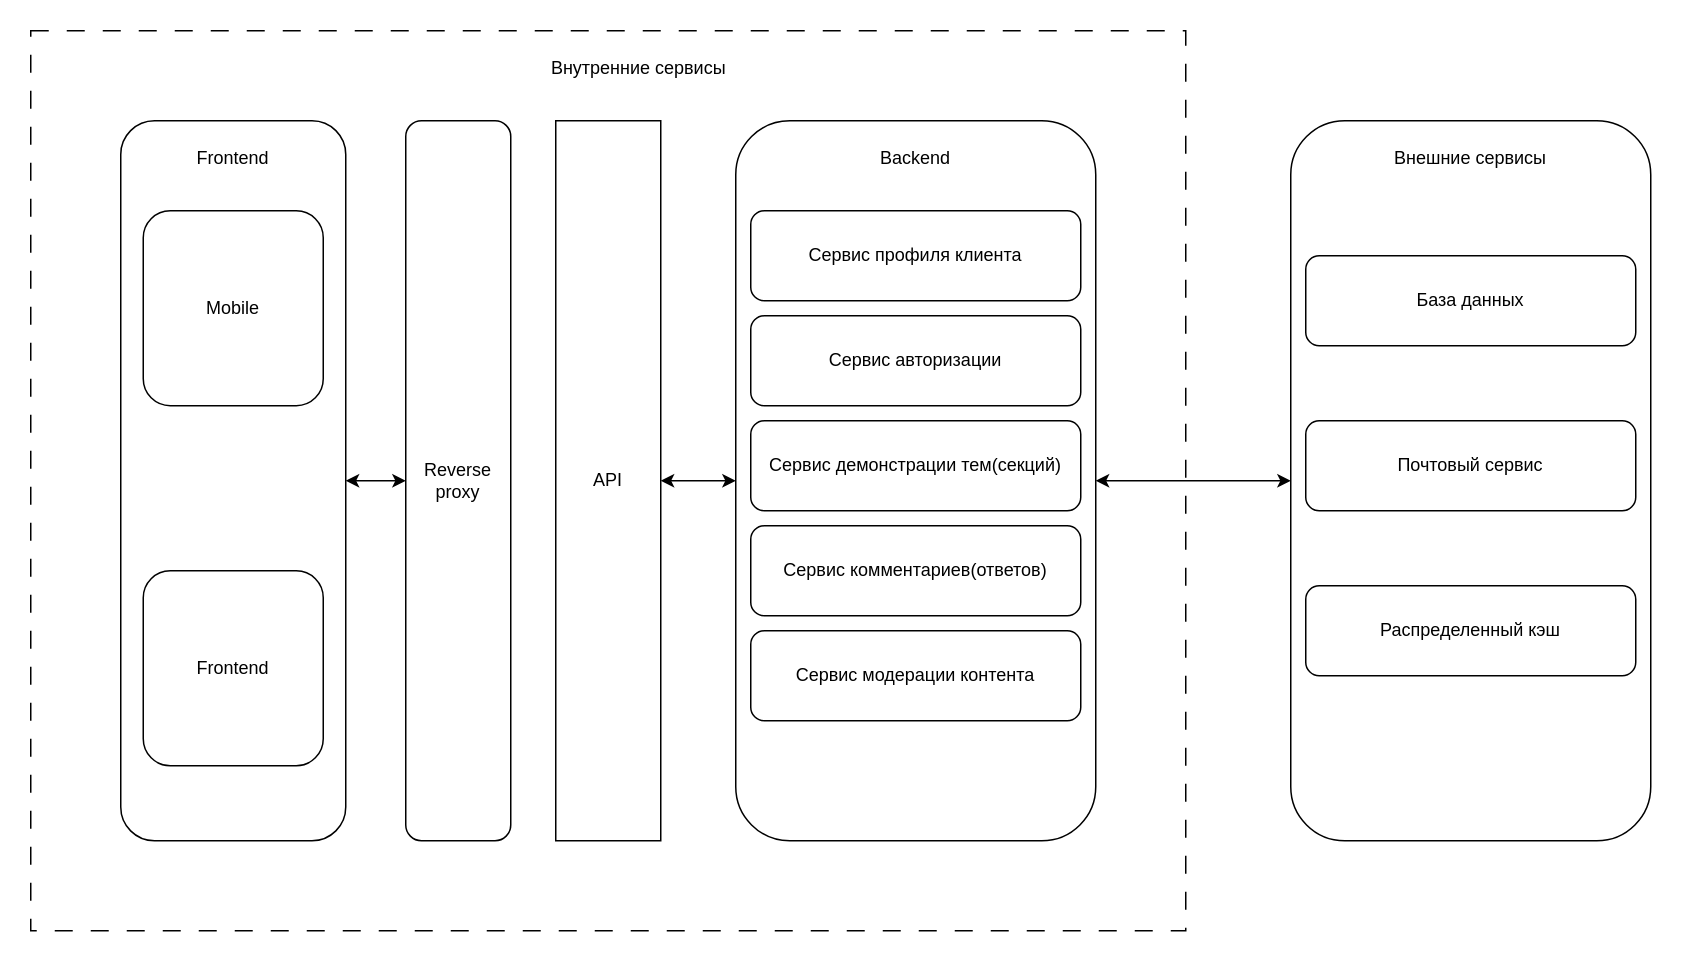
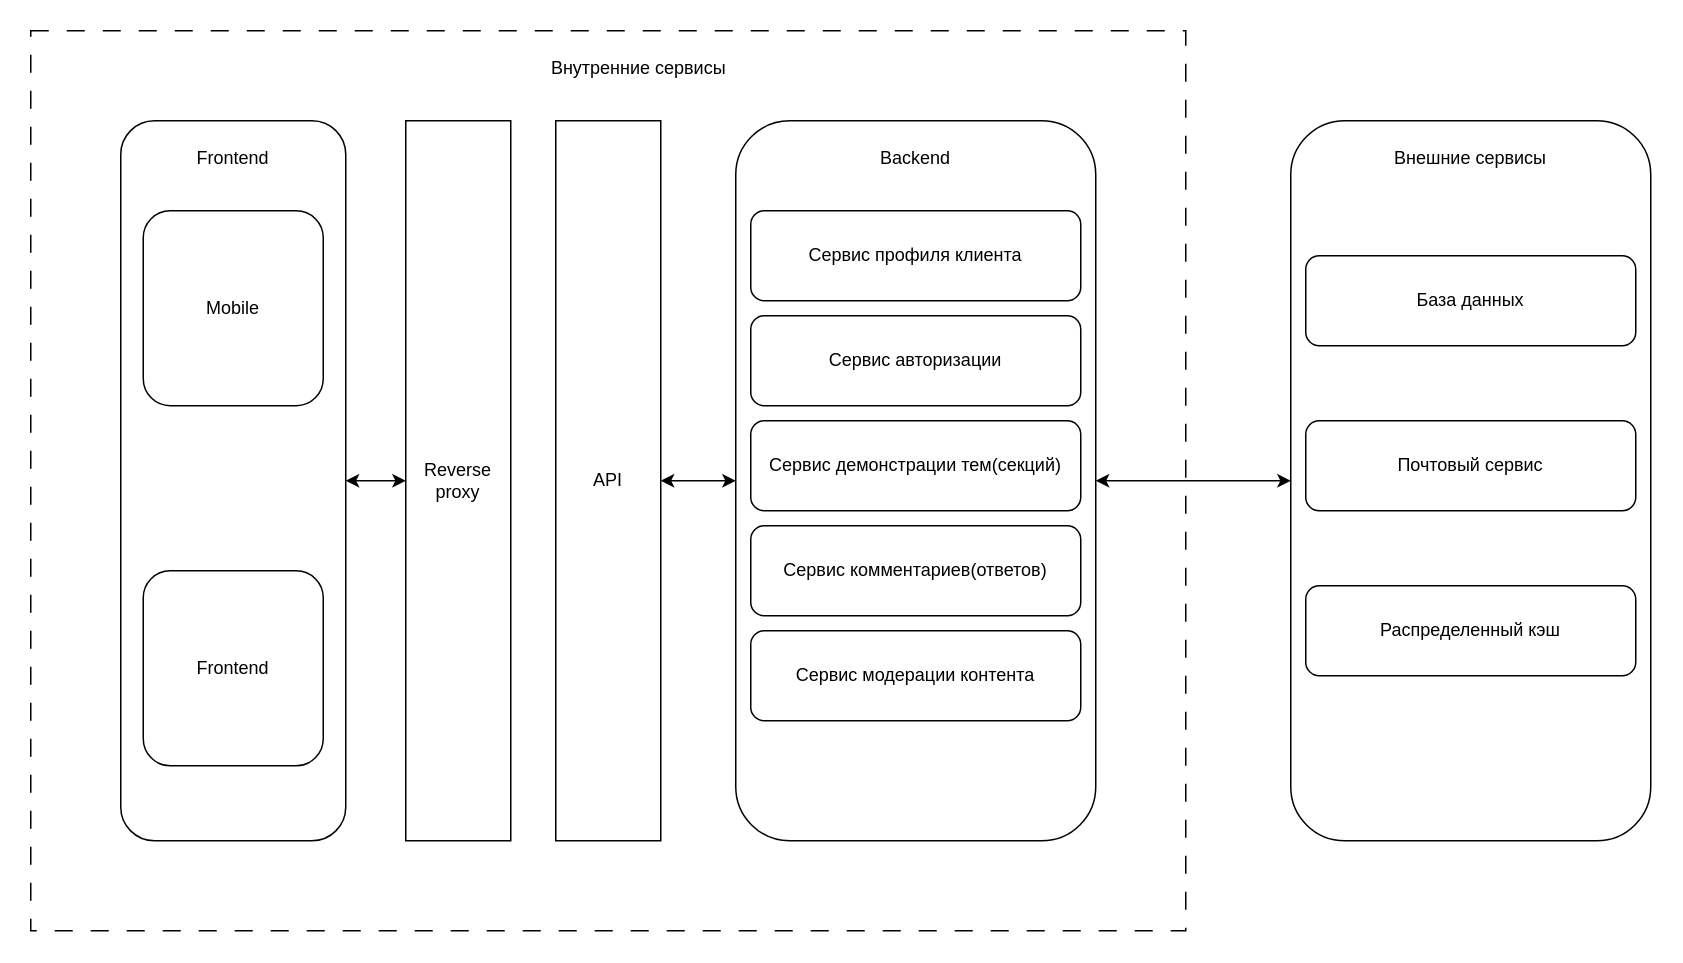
(458, 481) -> (458, 481)
